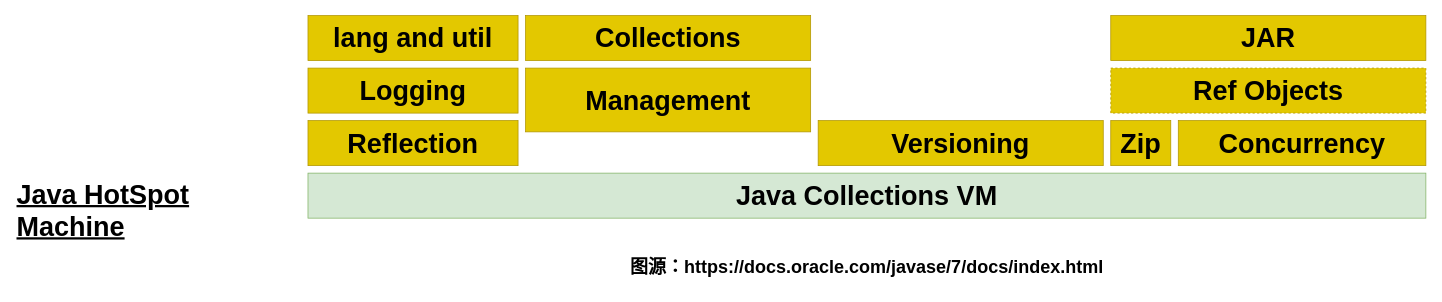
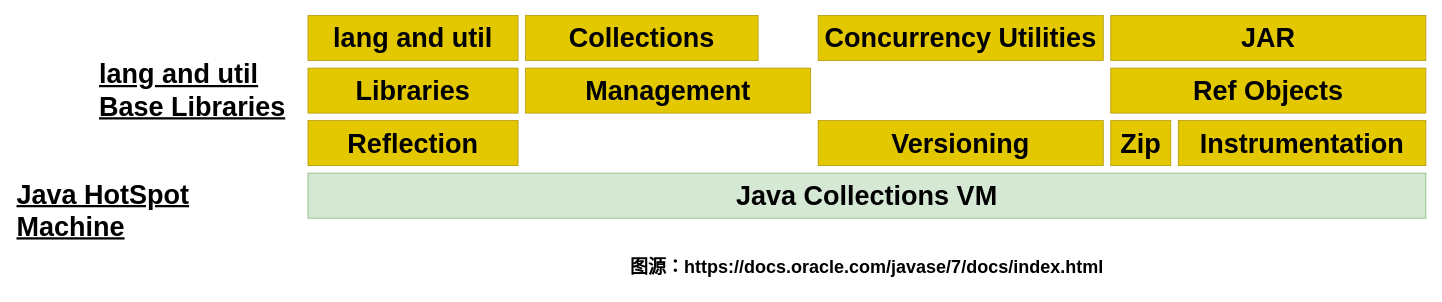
(668, 38) -> (642, 38)
none -> (960, 38)
none -> (195, 90)
(413, 90) -> (413, 90)
(1268, 90) -> (1268, 90)
(668, 100) -> (668, 90)
(1302, 143) -> (1302, 143)
